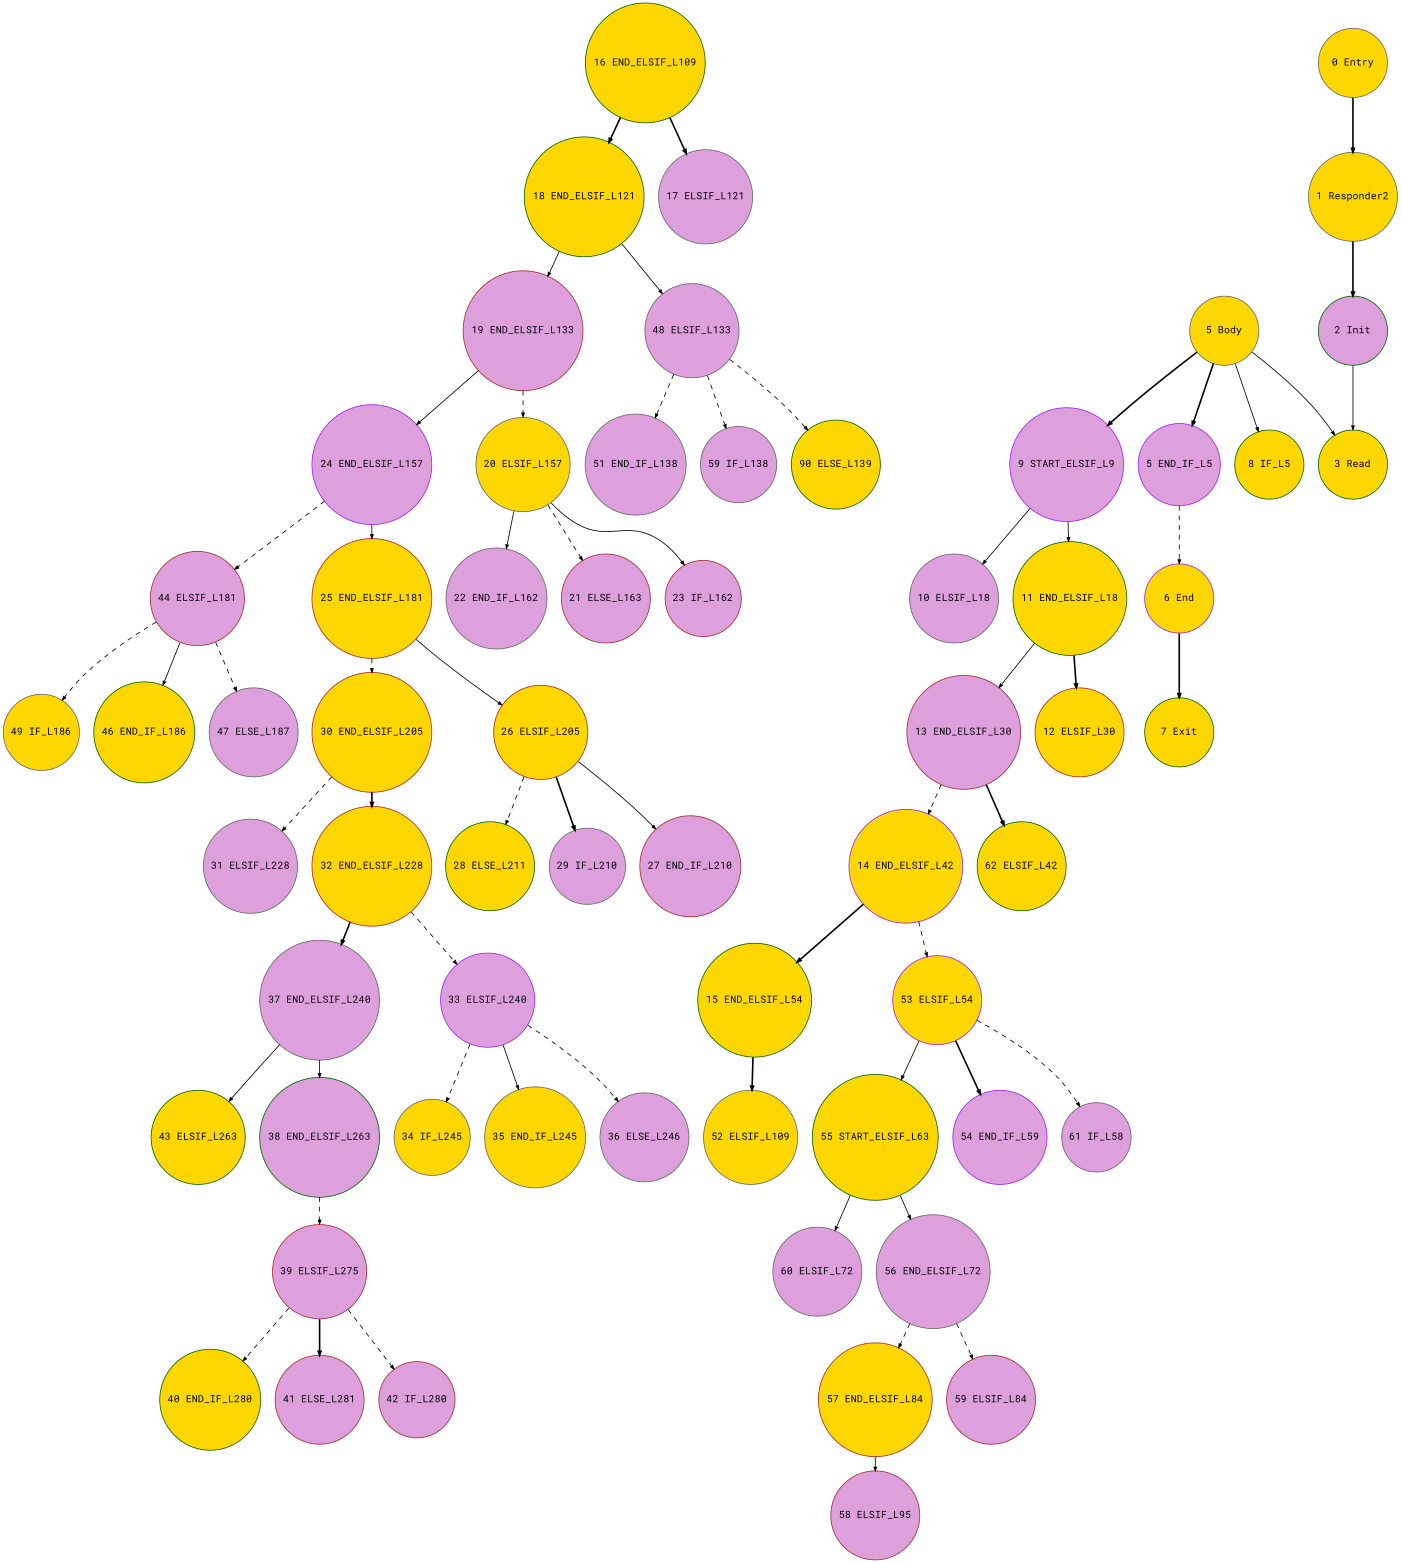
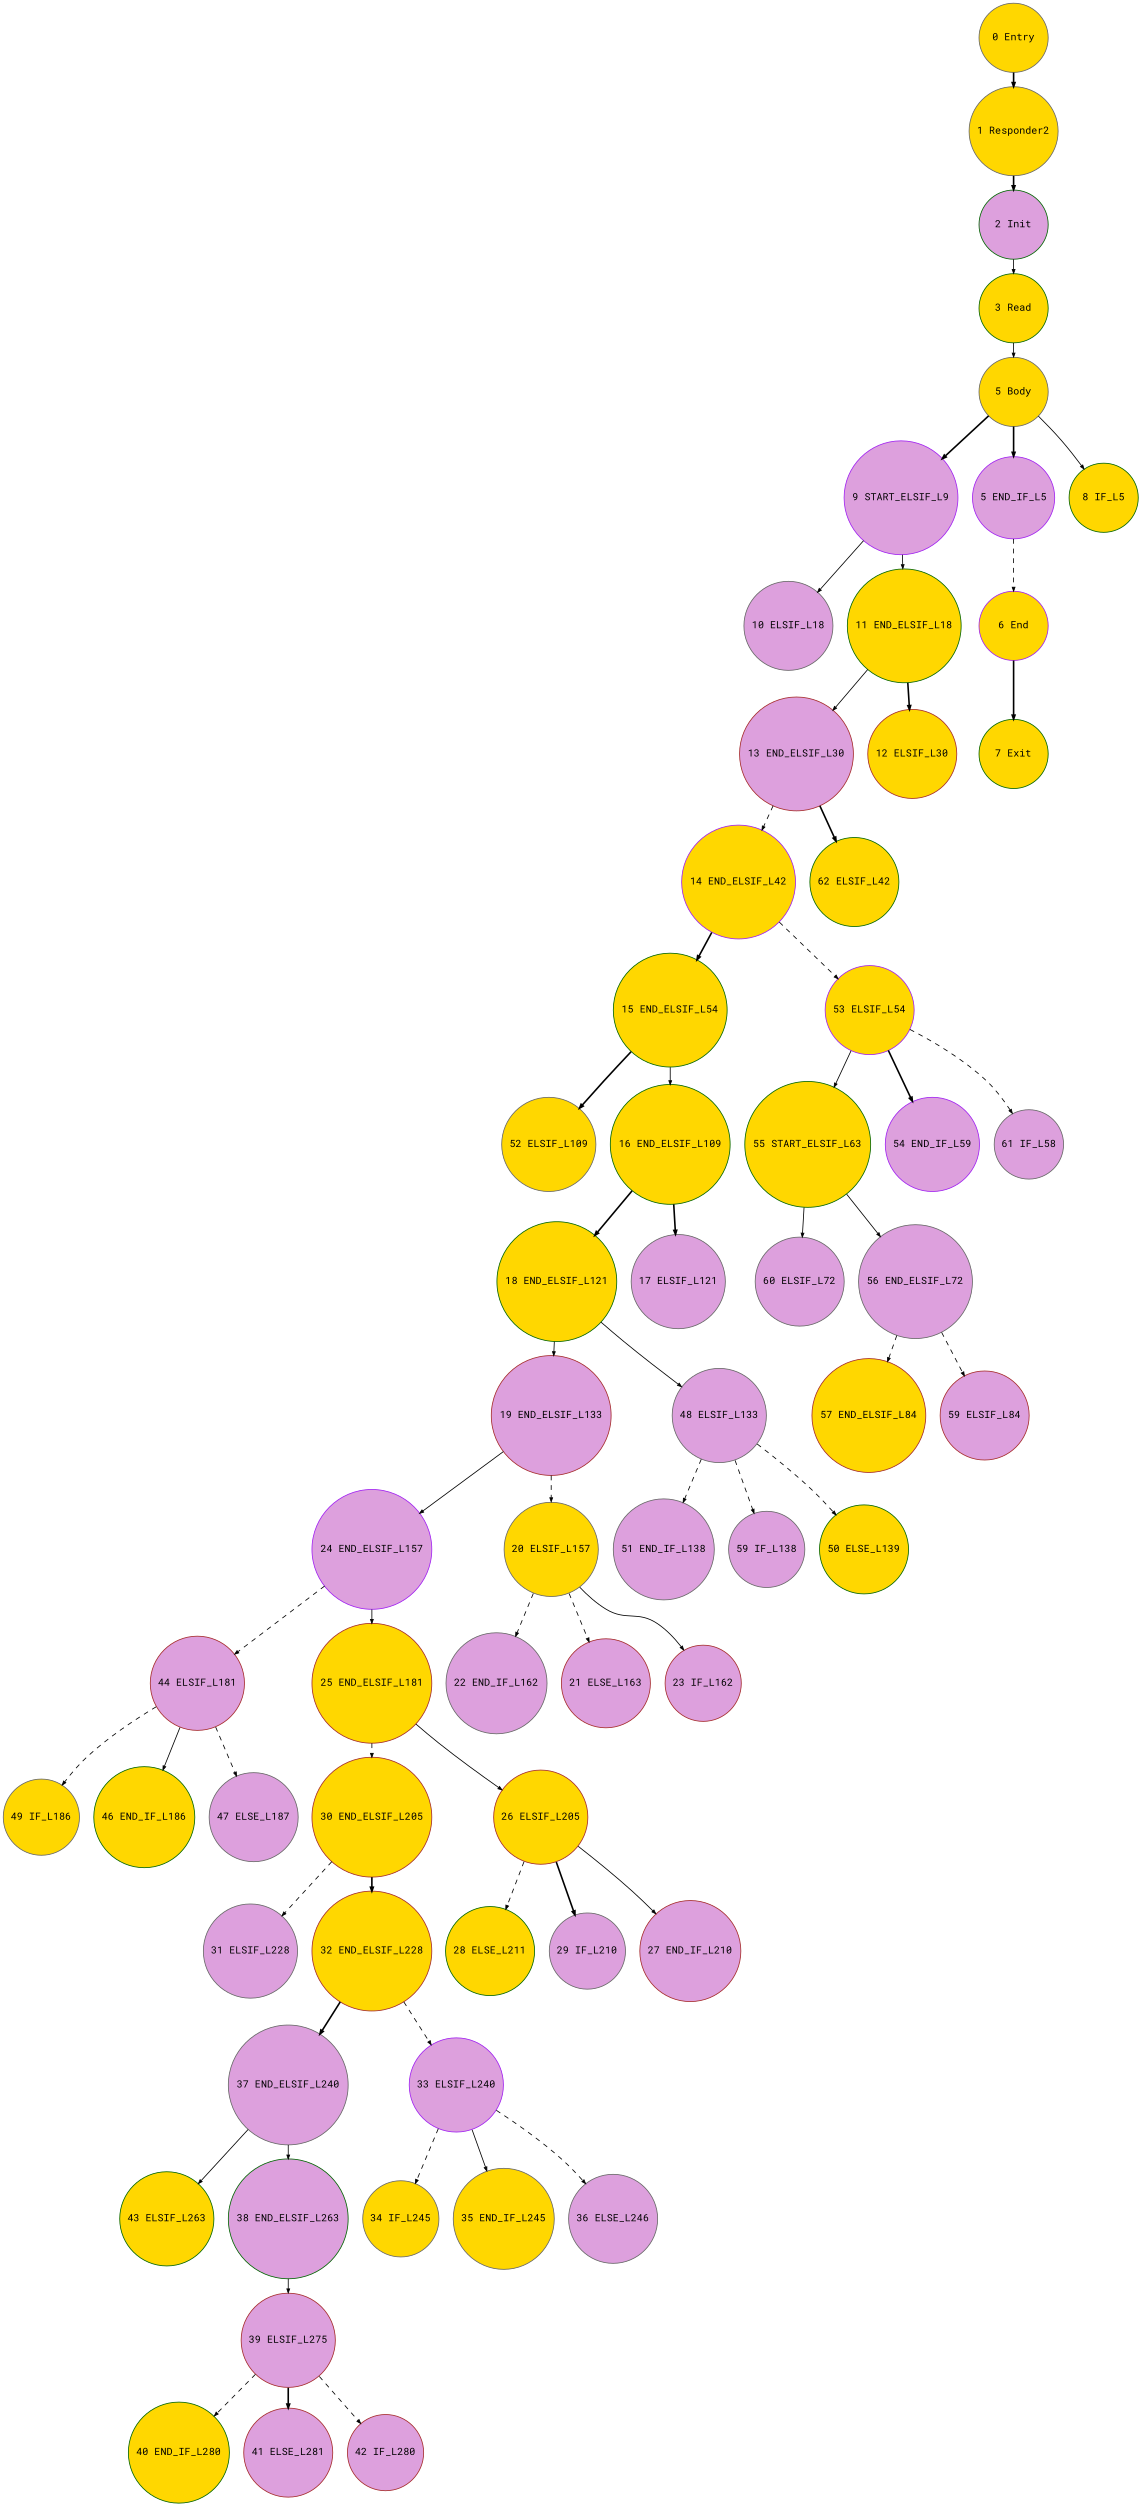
(1295, 389) -> (1014, 348)
(836, 465) -> (864, 1549)
(511, 528) -> (525, 1613)
none -> (670, 1074)
(320, 1209) -> (288, 2284)
(875, 1515) -> none
